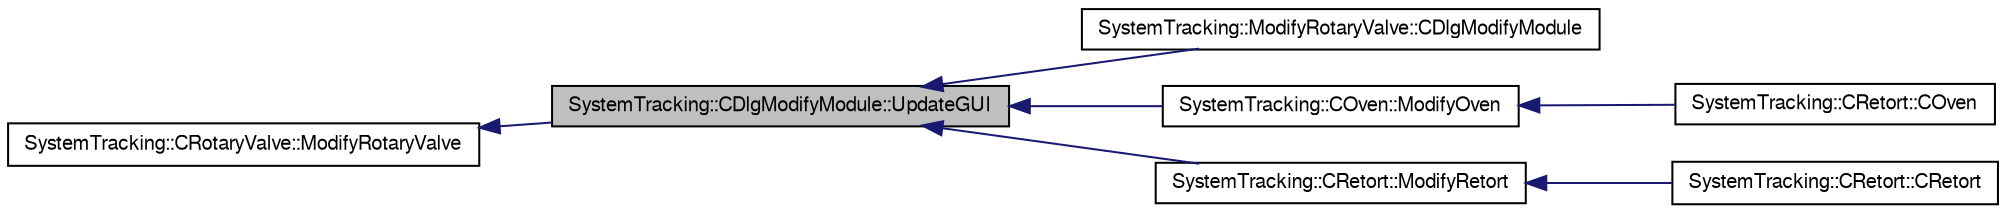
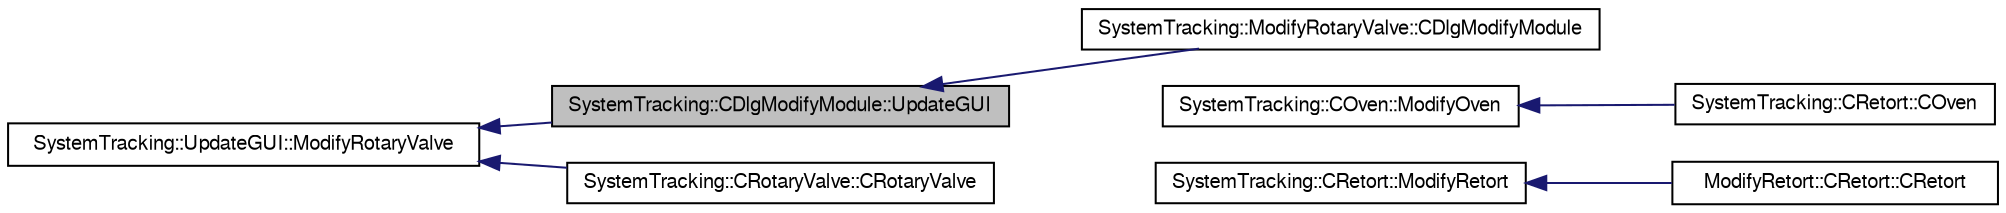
(1096, 106) -> none
(244, 145) -> (244, 145)
(1071, 146) -> none
none -> (781, 183)
(1835, 183) -> (1835, 183)
